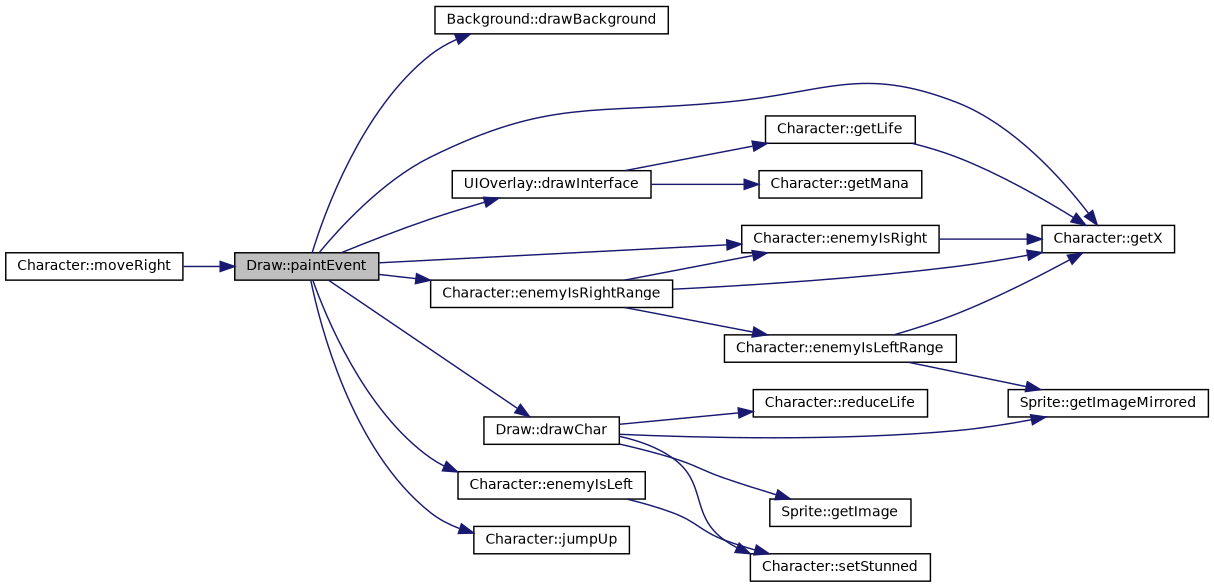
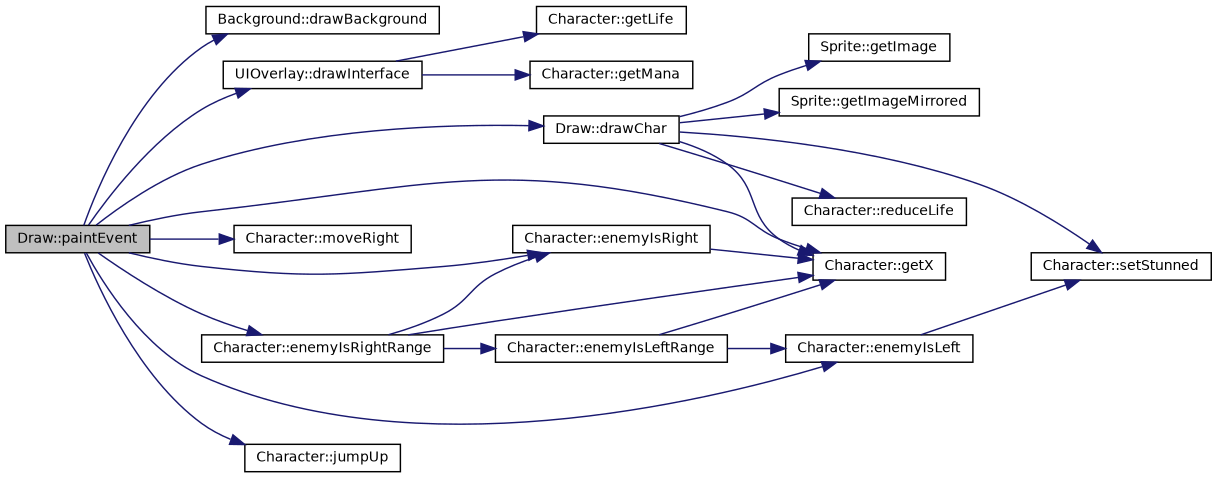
(996, 174) -> (747, 188)
(202, 266) -> (184, 239)
(967, 374) -> (749, 349)
